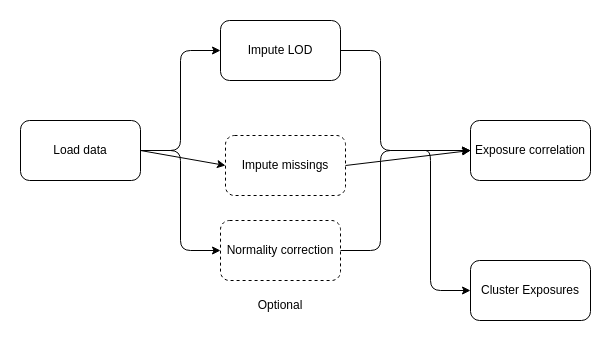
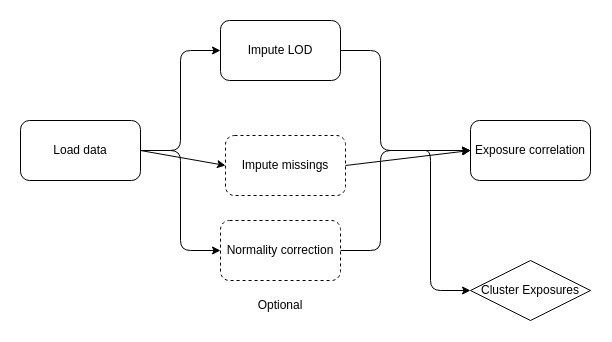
(531, 291) -> (531, 291)
